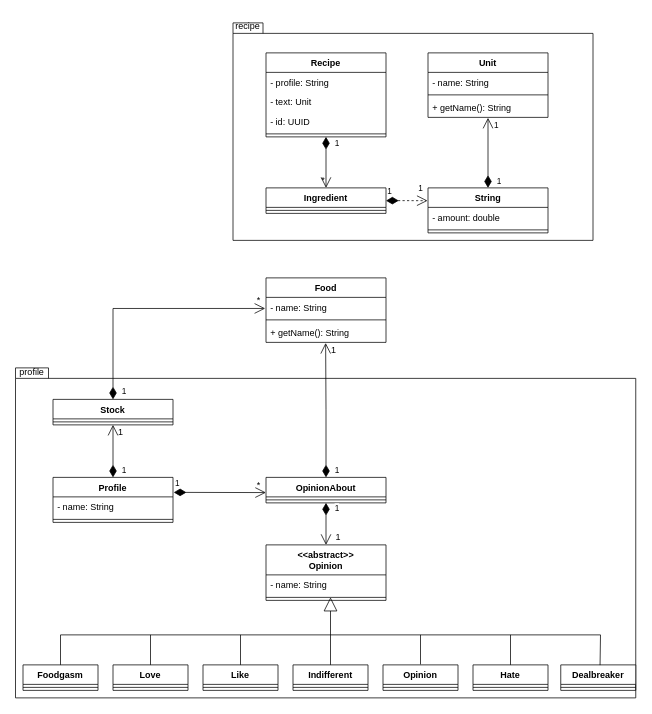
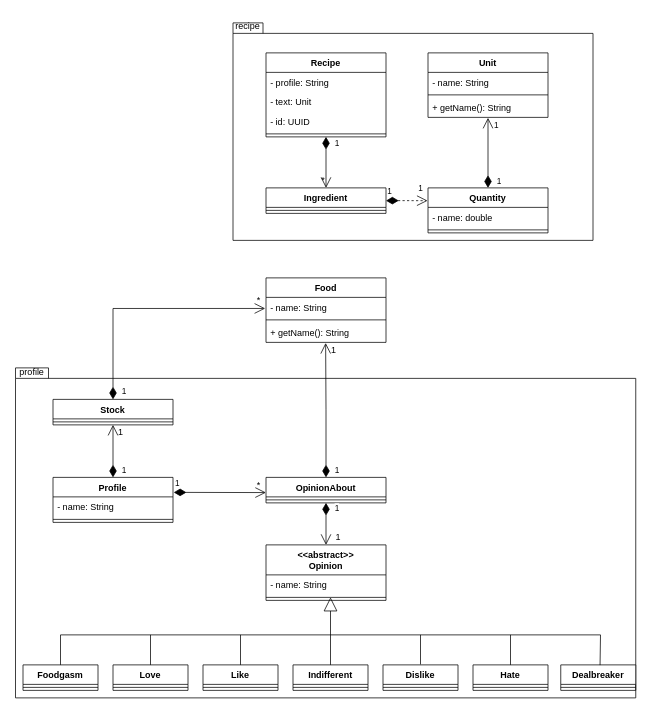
(488, 198) -> (488, 198)
(468, 218) -> (463, 218)
(420, 675) -> (420, 675)
